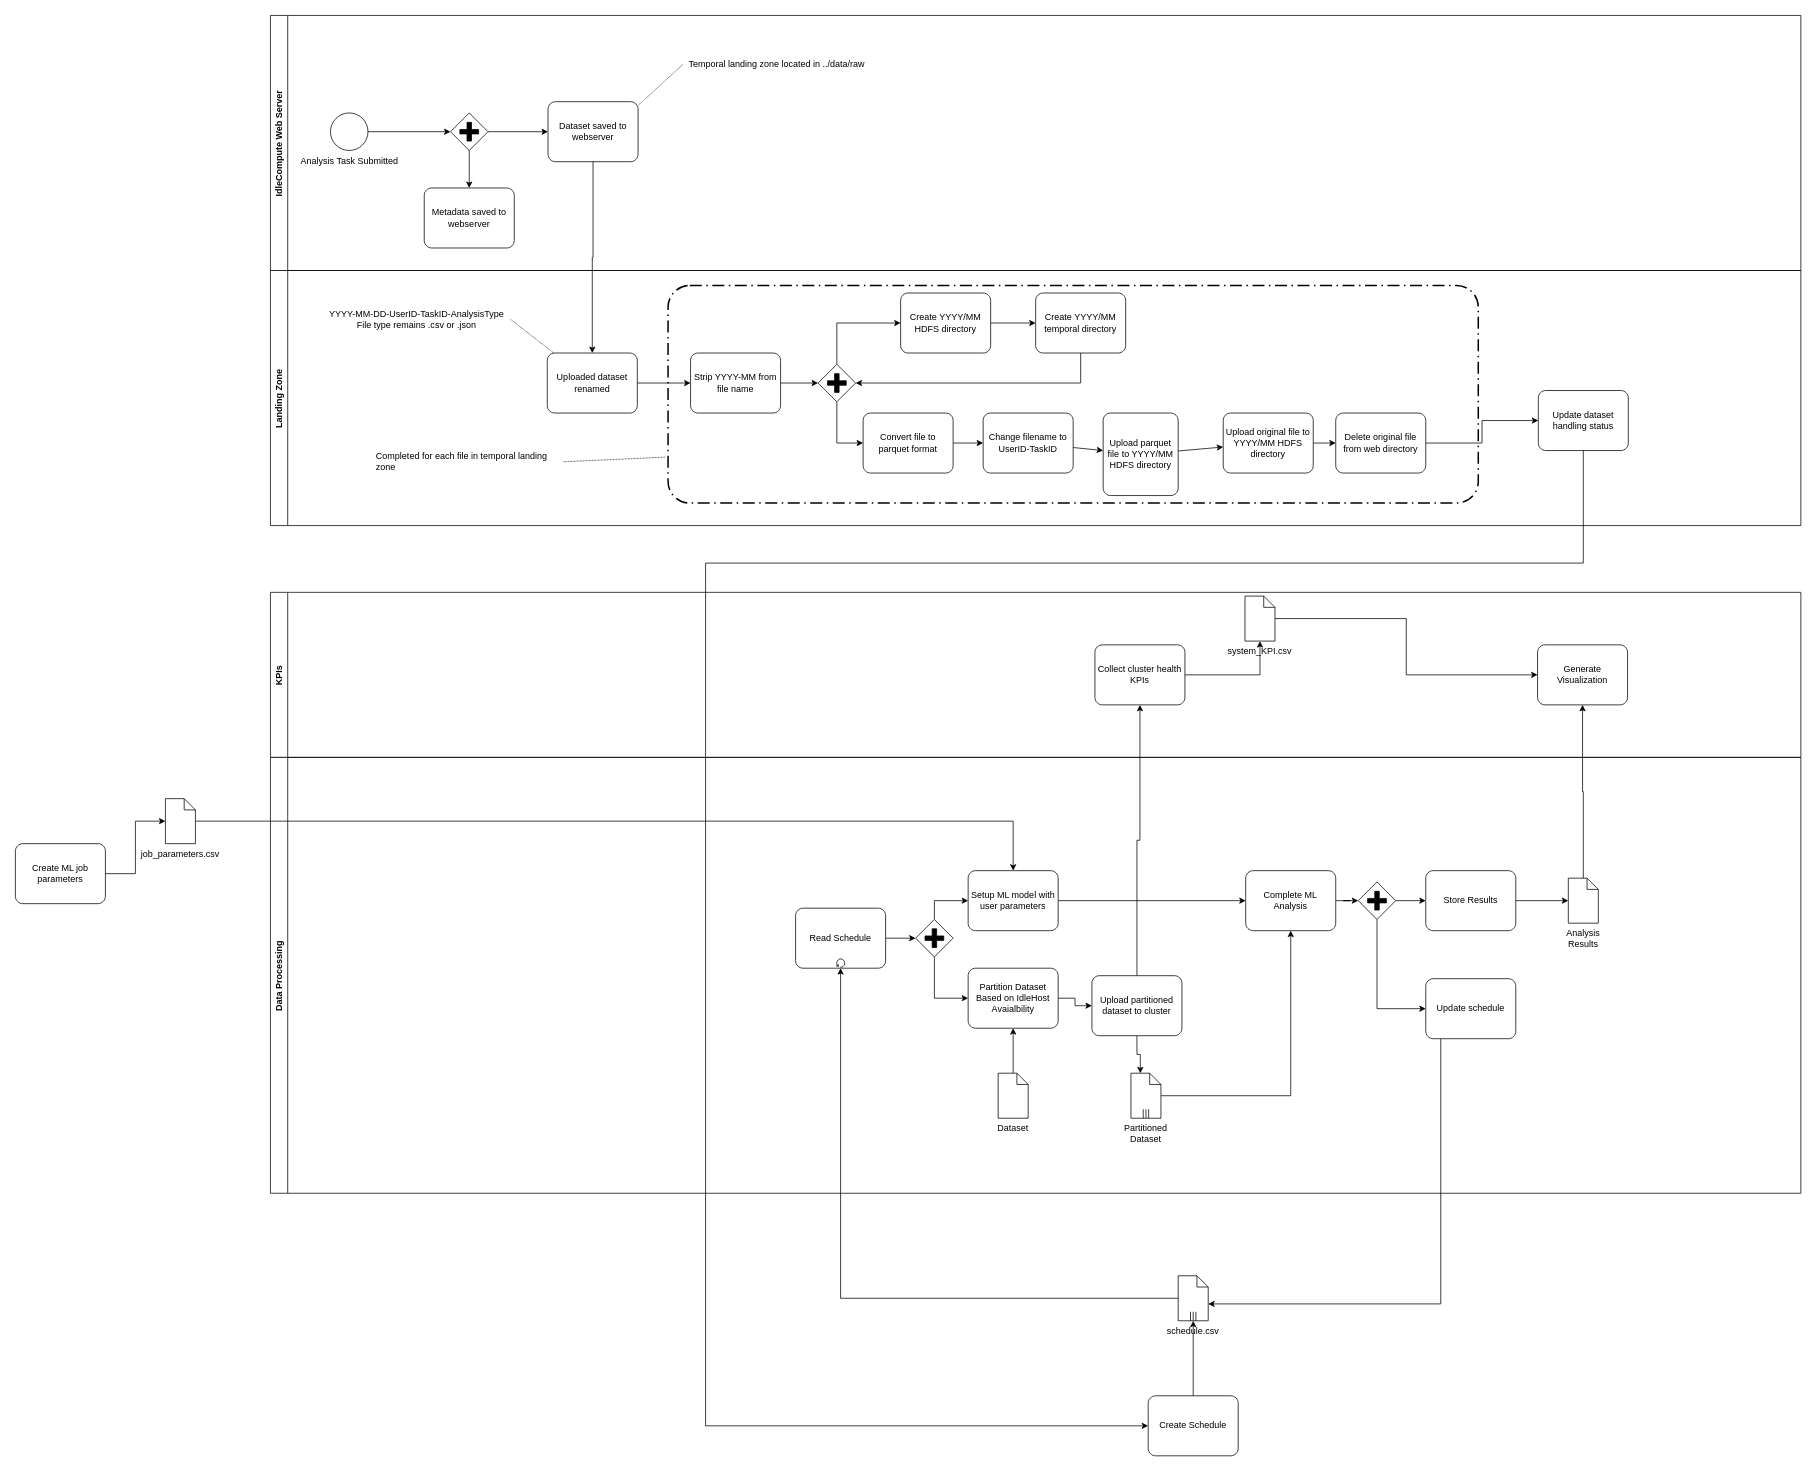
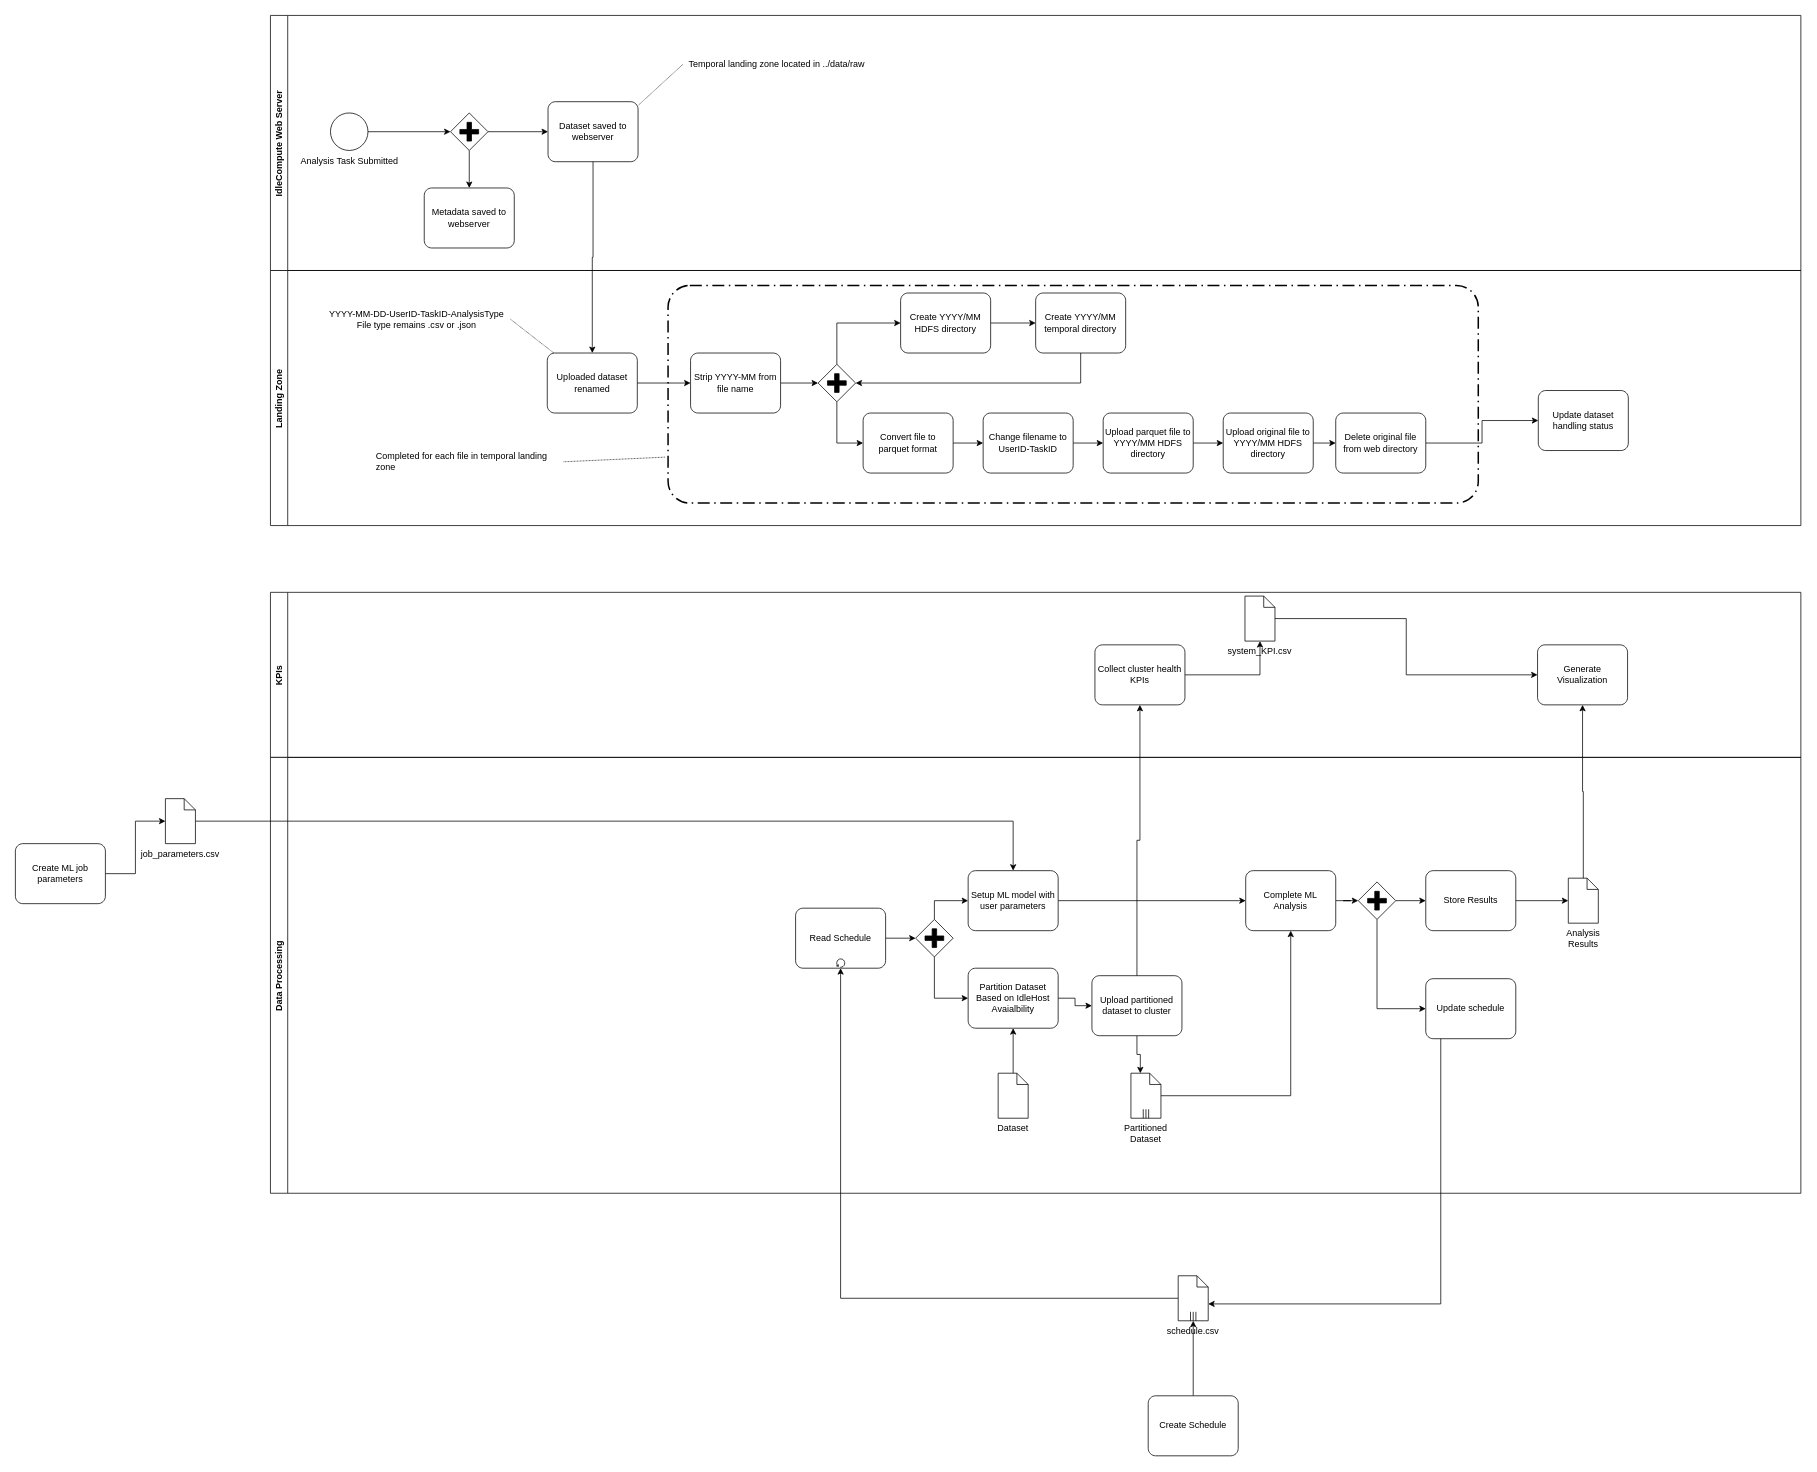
(1140, 454) -> (1148, 443)
(705, 1211) -> none
